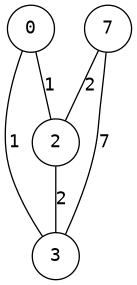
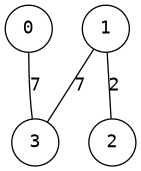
(108, 29) -> (106, 29)
(43, 86) -> none
(15, 142) -> (36, 86)
(56, 199) -> none
